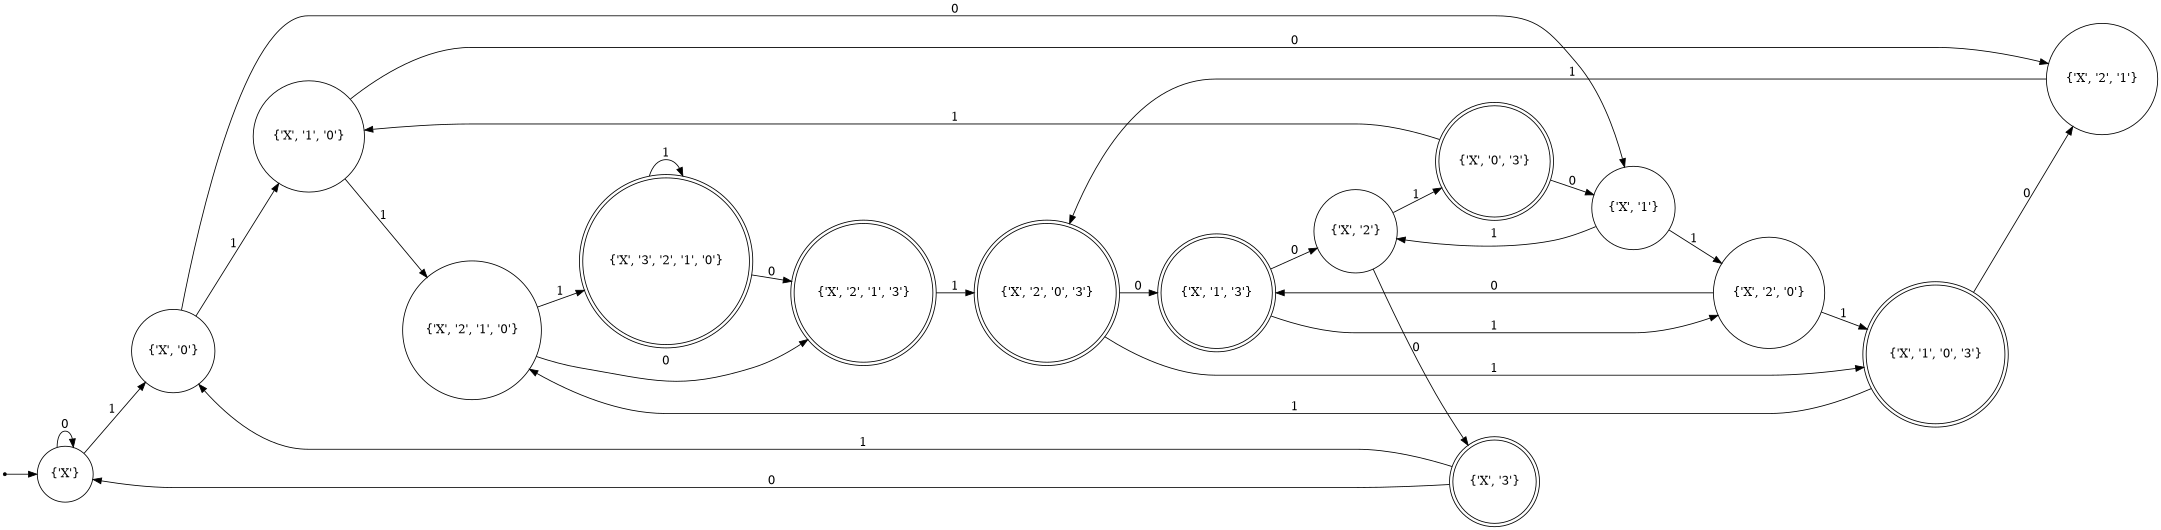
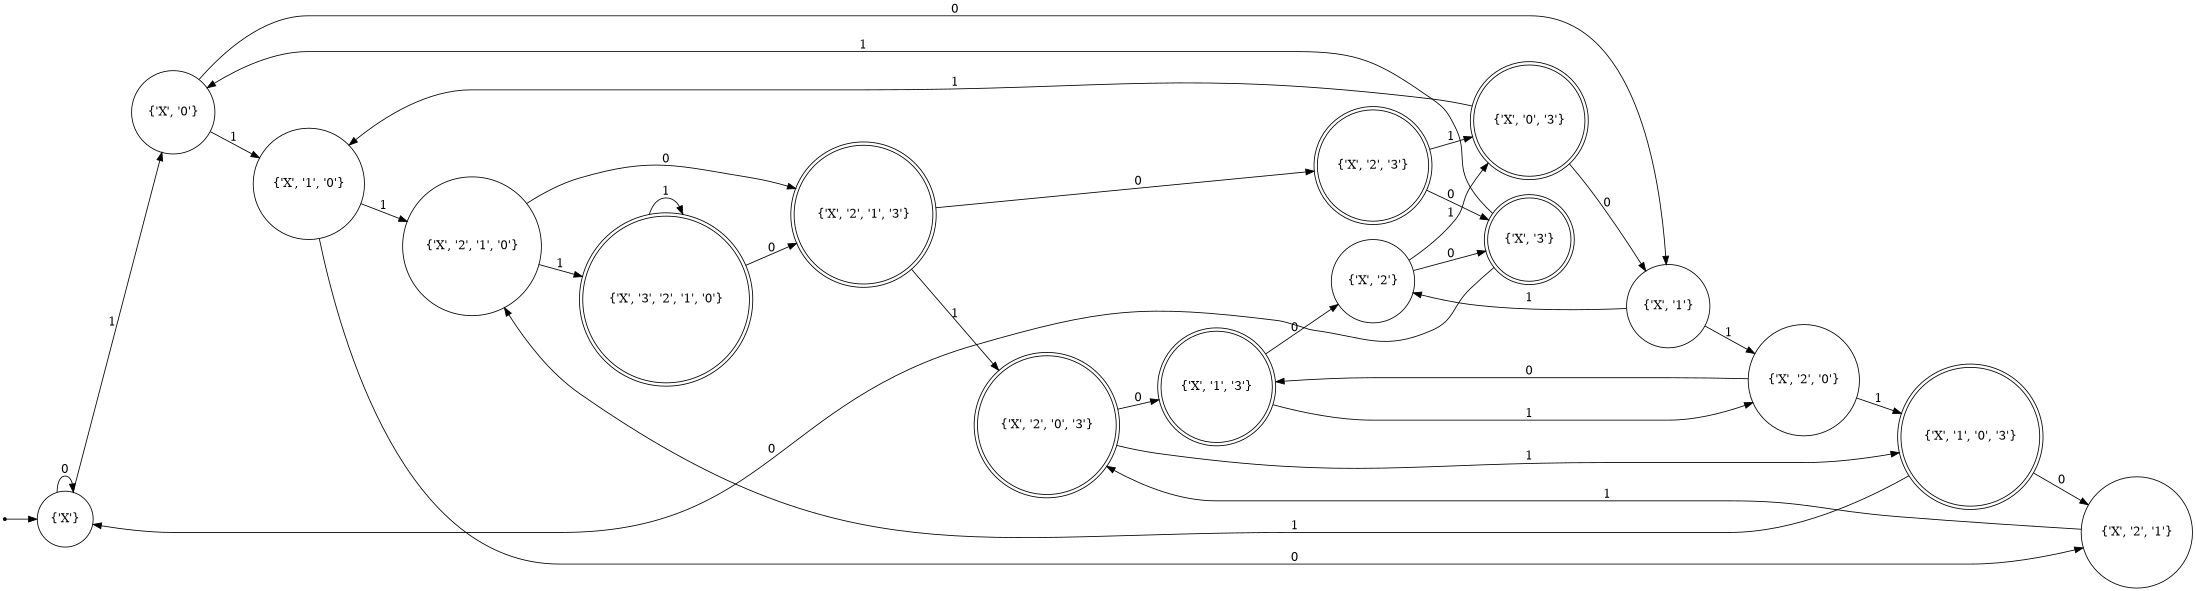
none -> (1373, 166)
